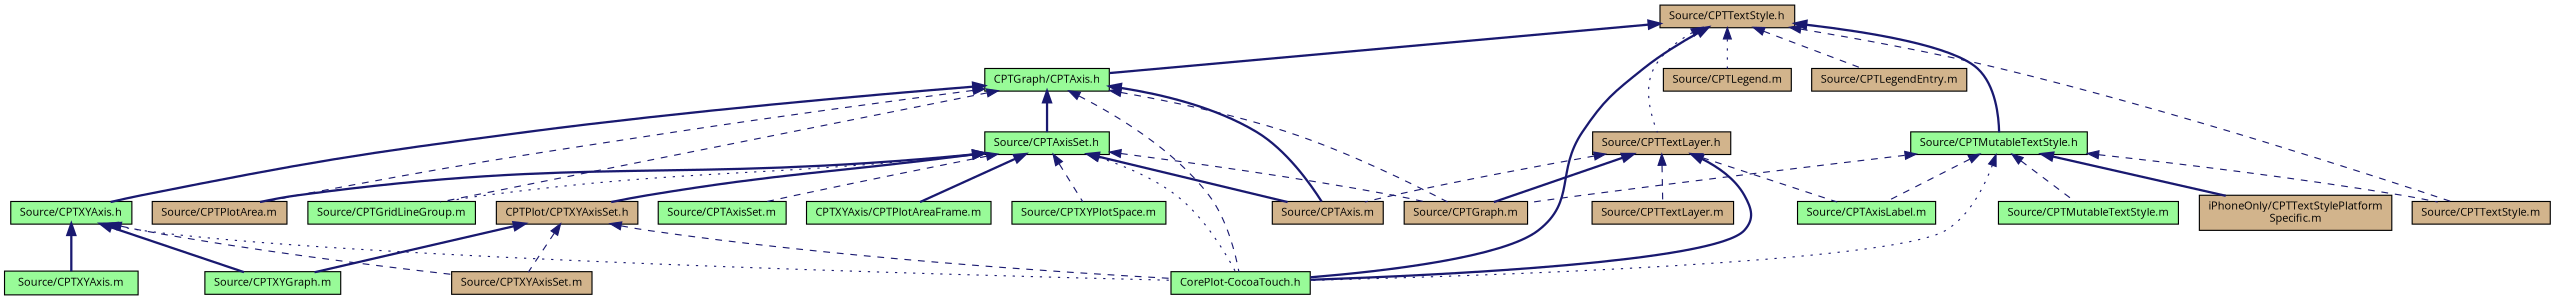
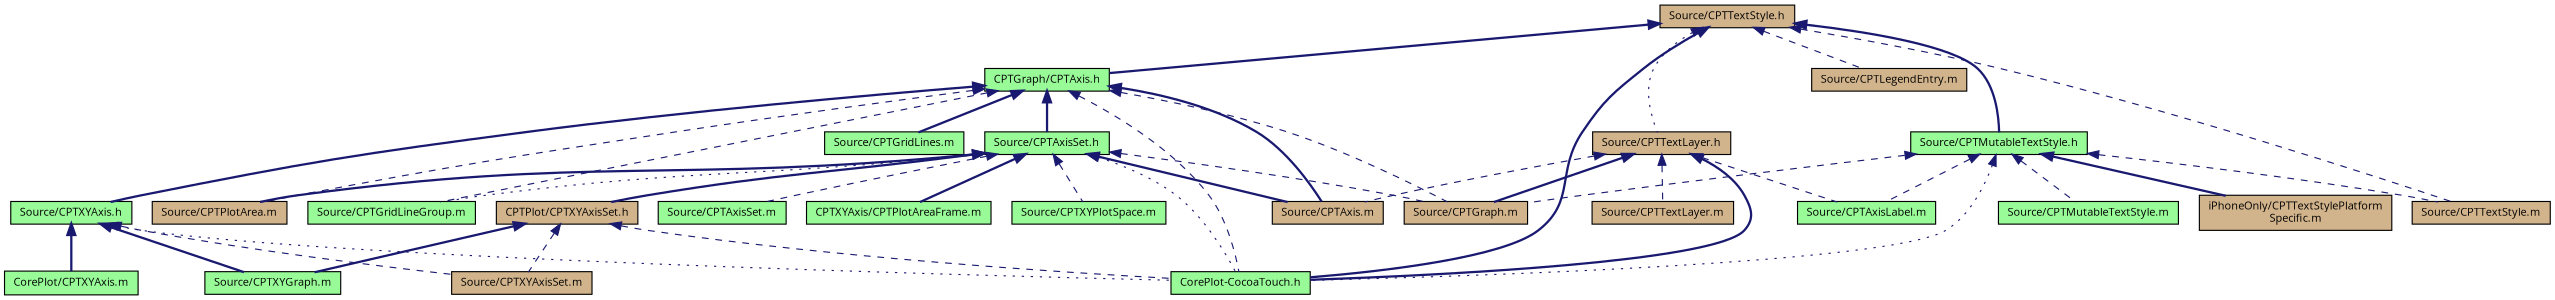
(1727, 80) -> none
none -> (894, 143)
(71, 283) -> (71, 283)
